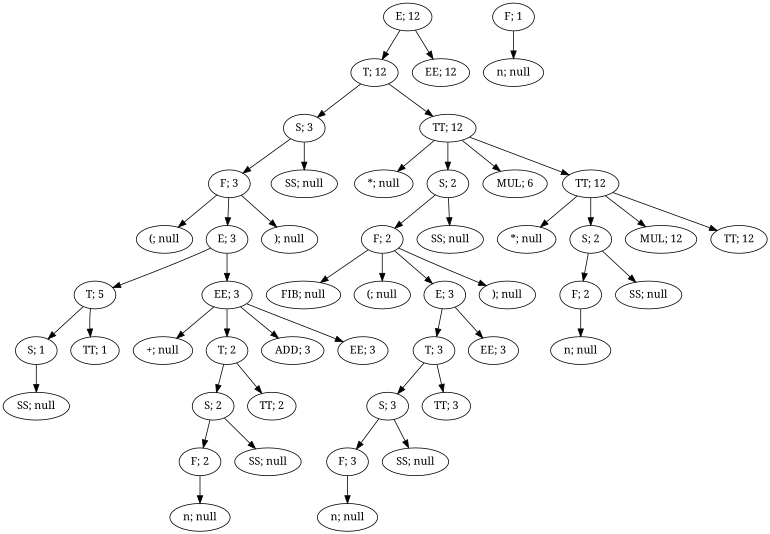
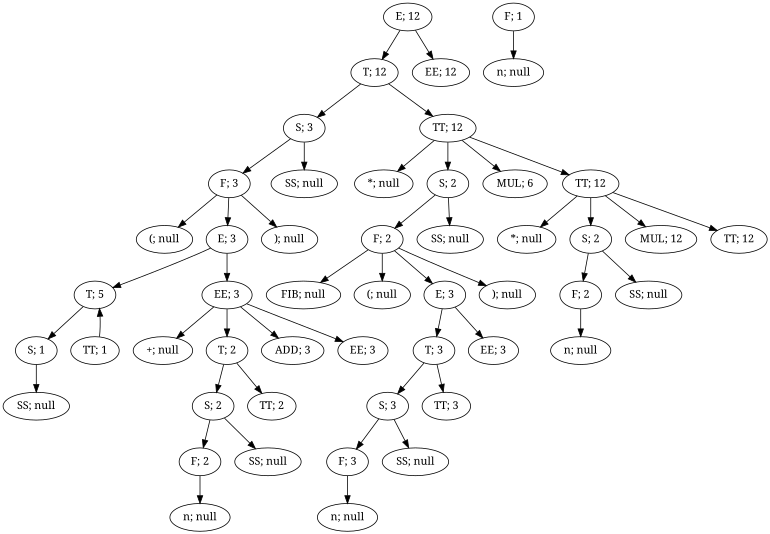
(90, 319) -> (100, 327)
